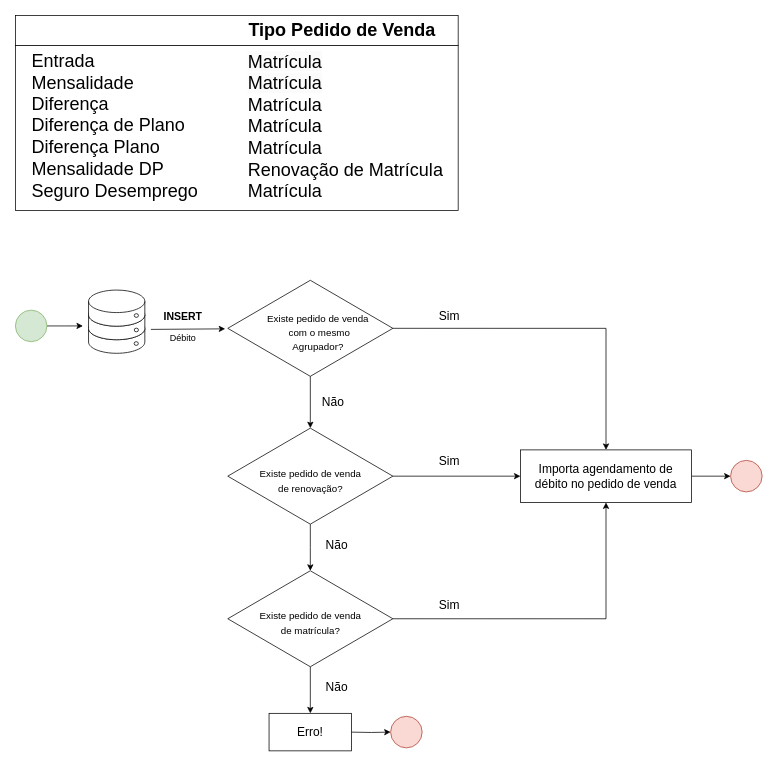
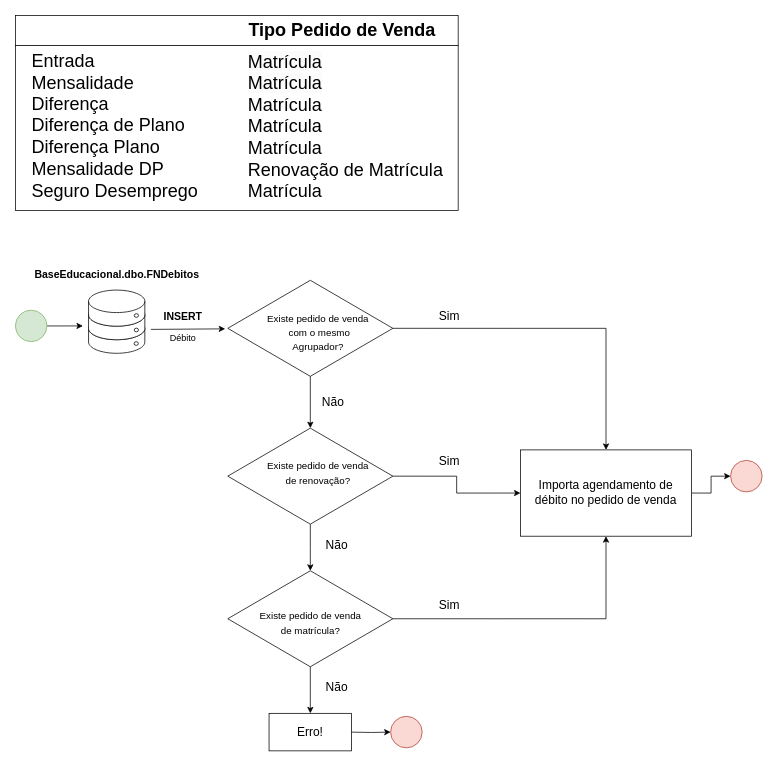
none -> (117, 274)
(606, 476) -> (606, 493)
(310, 480) -> (318, 472)
